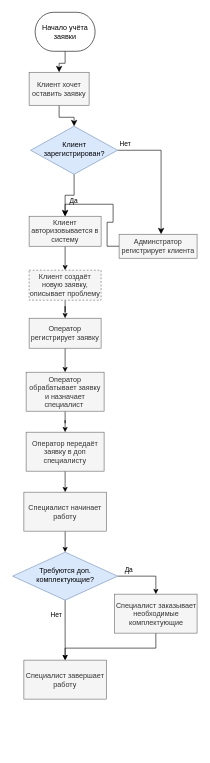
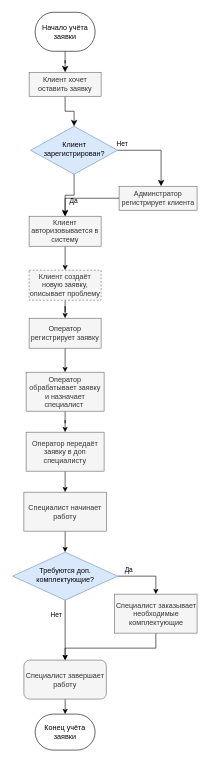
(59, 89) -> (65, 84)
(158, 246) -> (158, 198)
(65, 680) -> (65, 680)
none -> (65, 709)
none -> (65, 732)
